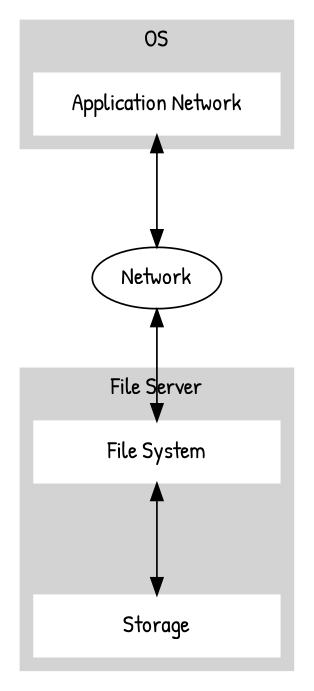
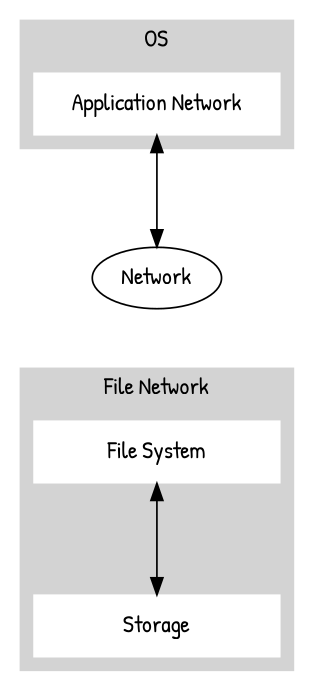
(157, 358) -> none
(157, 388) -> (157, 388)
